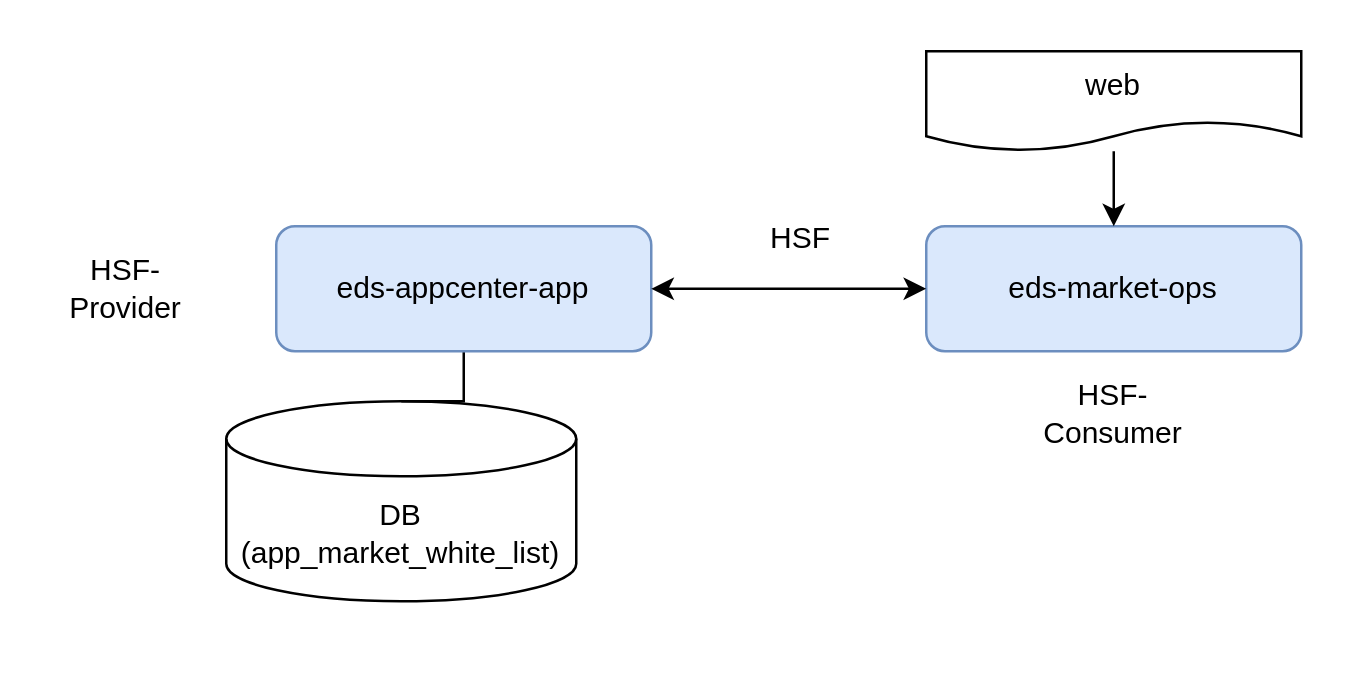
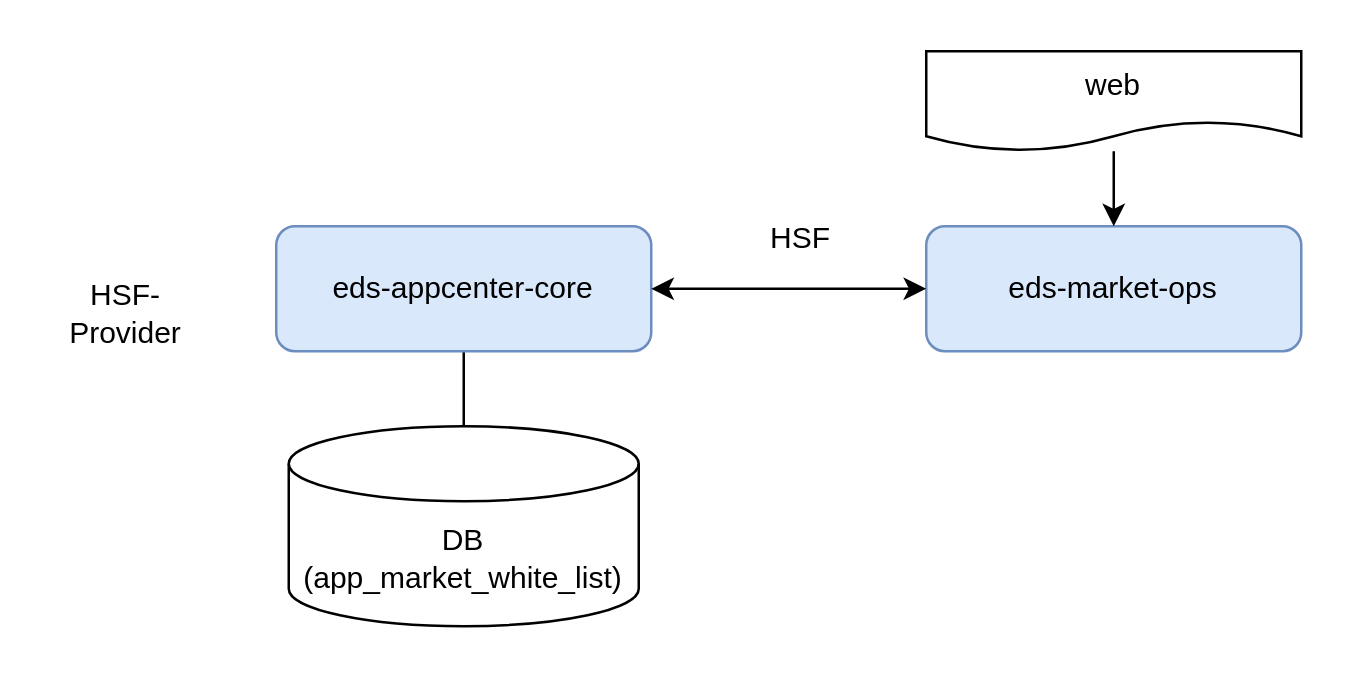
(126, 289) -> (126, 314)
(464, 289) -> (464, 289)
(1114, 414) -> none
(401, 501) -> (464, 526)
